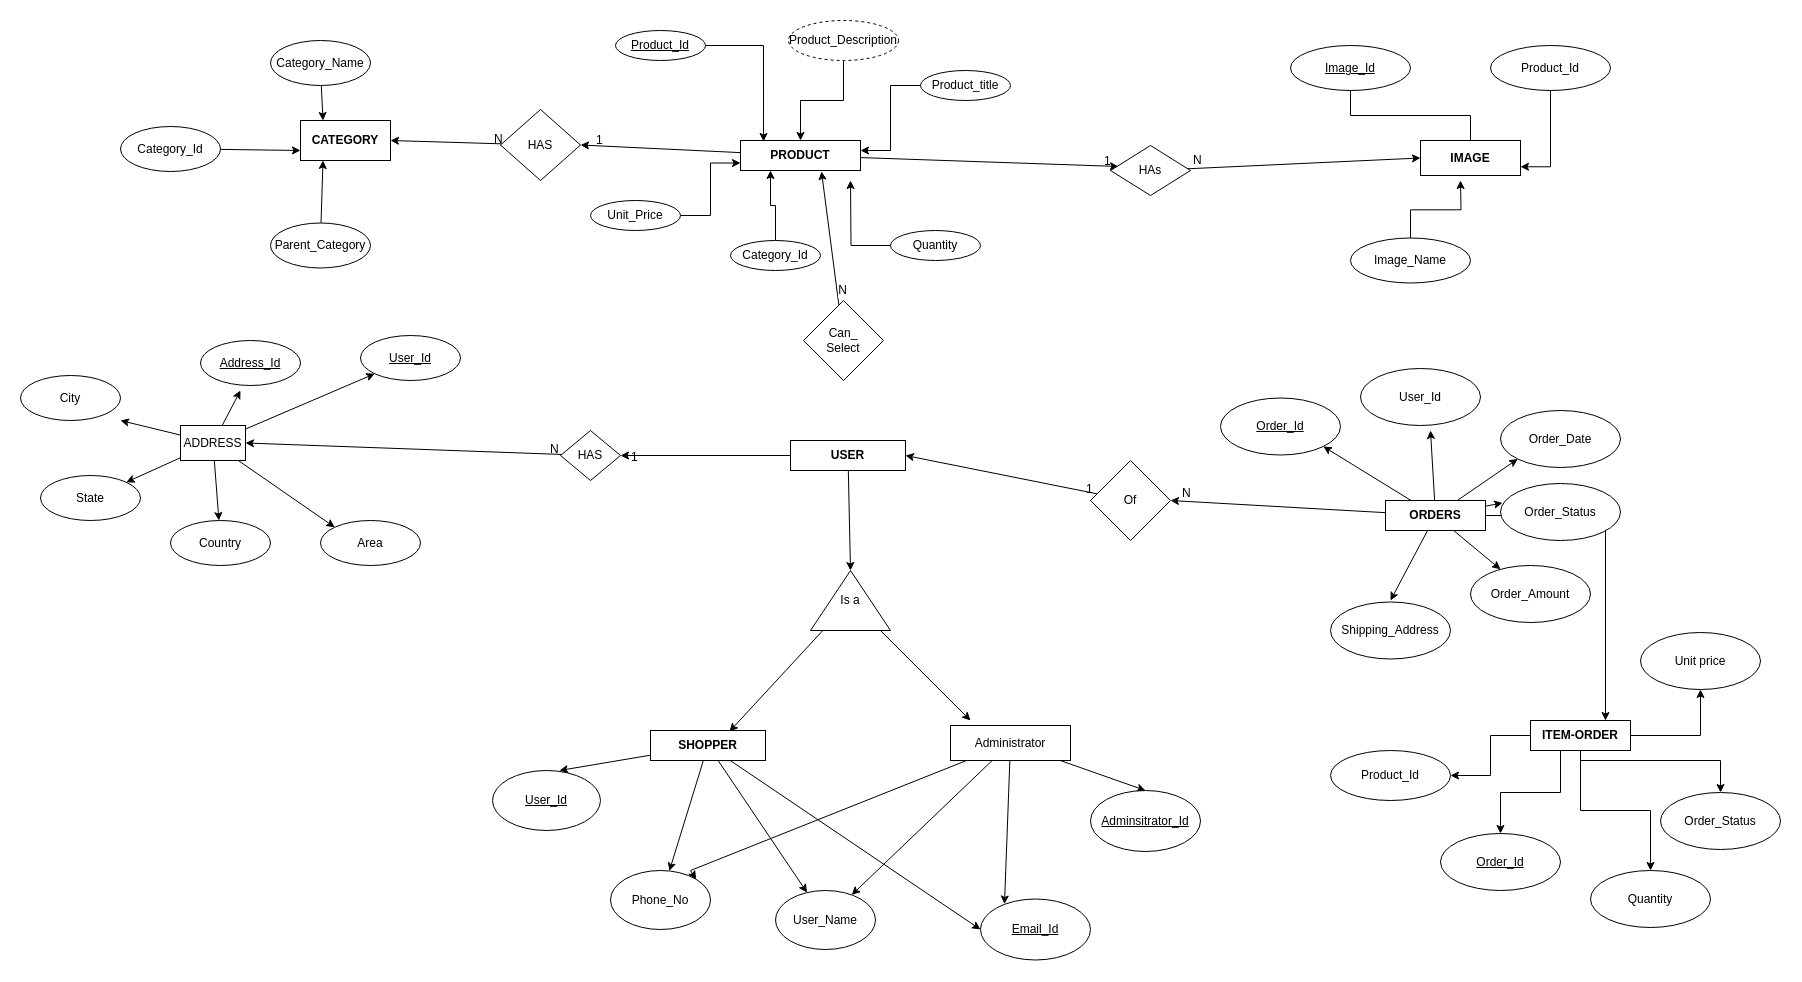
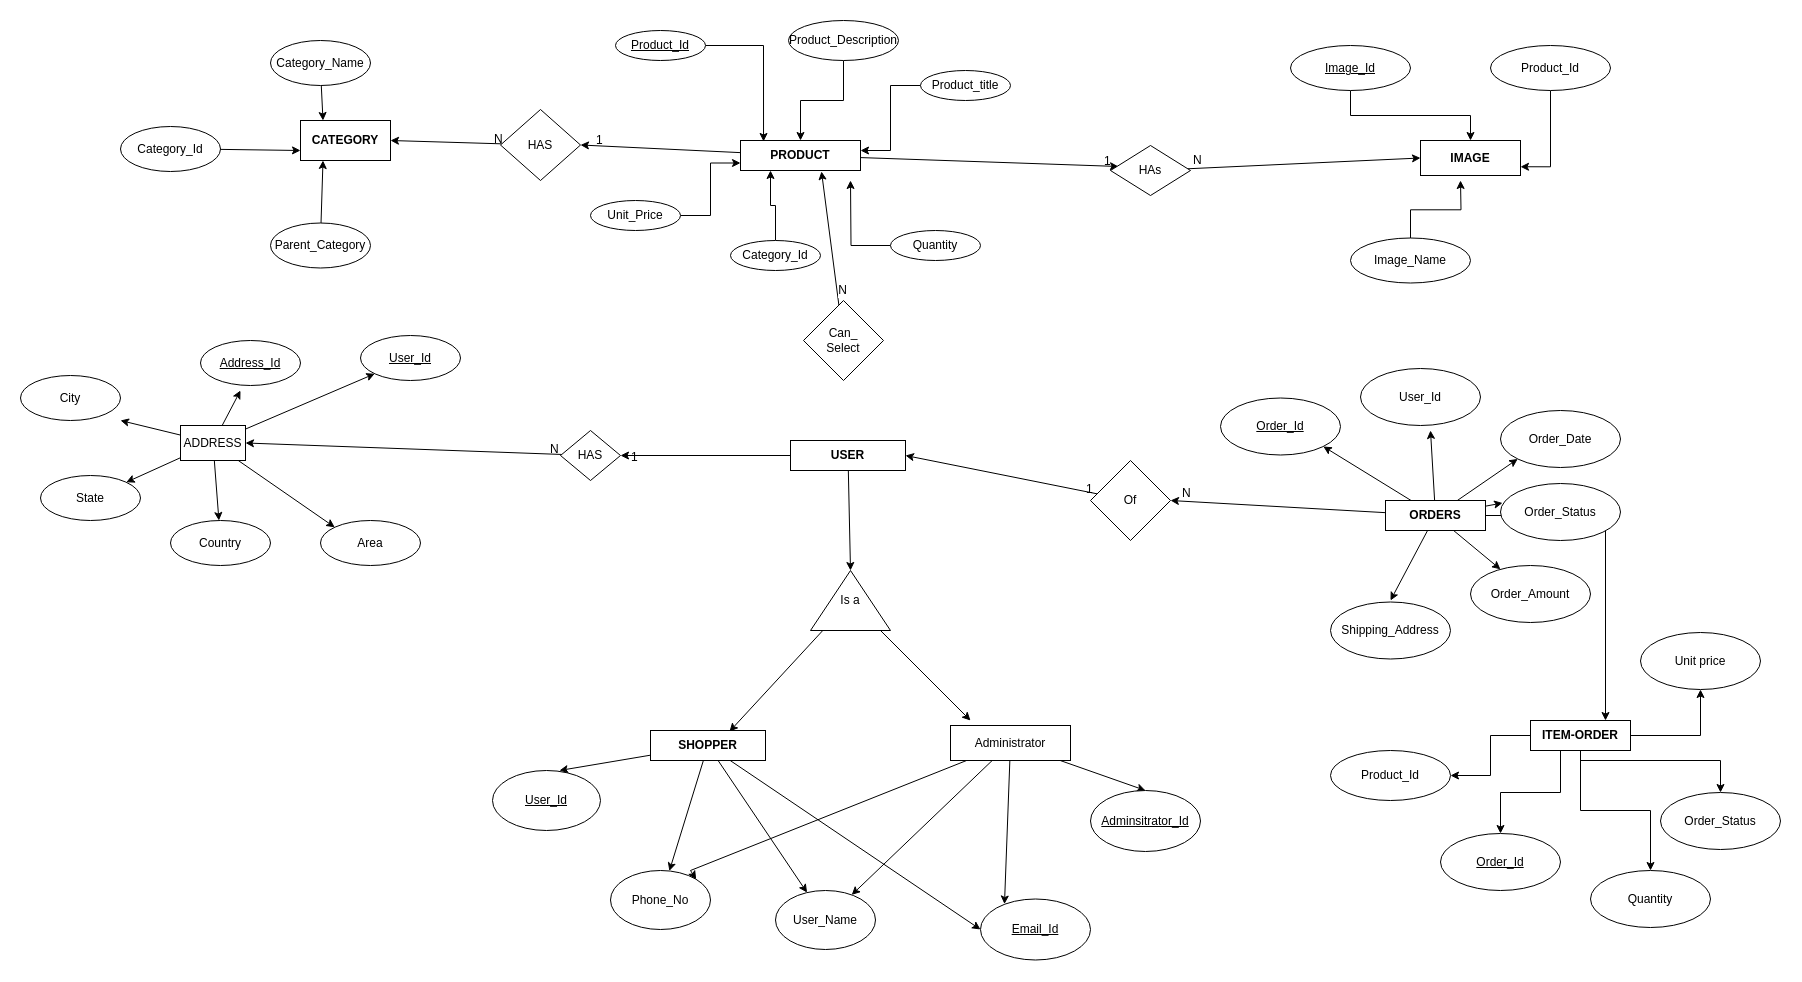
(844, 41) -> (844, 41)
(1471, 135) -> (1471, 132)
